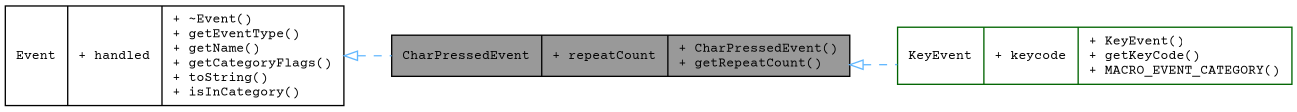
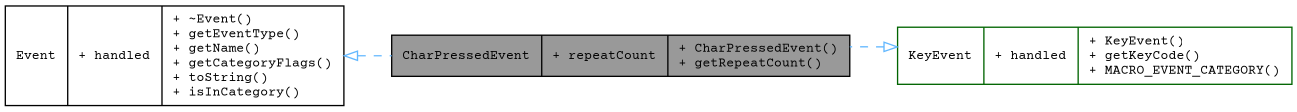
(1031, 55) -> (1031, 55)
(880, 65) -> (867, 47)
